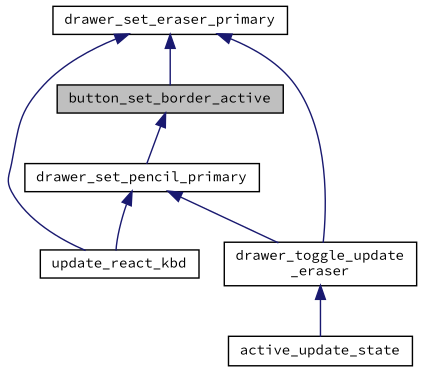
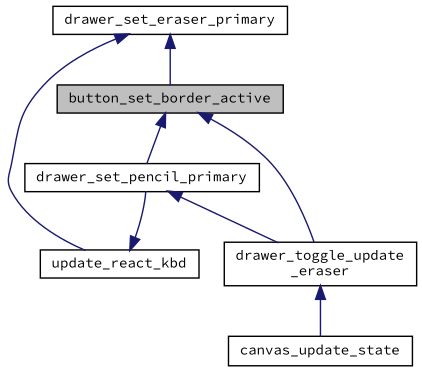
(314, 122) -> (276, 169)
(120, 227) -> (142, 214)
(320, 351) -> (320, 351)
